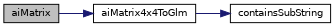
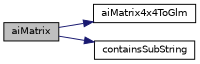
(208, 13) -> (72, 38)
